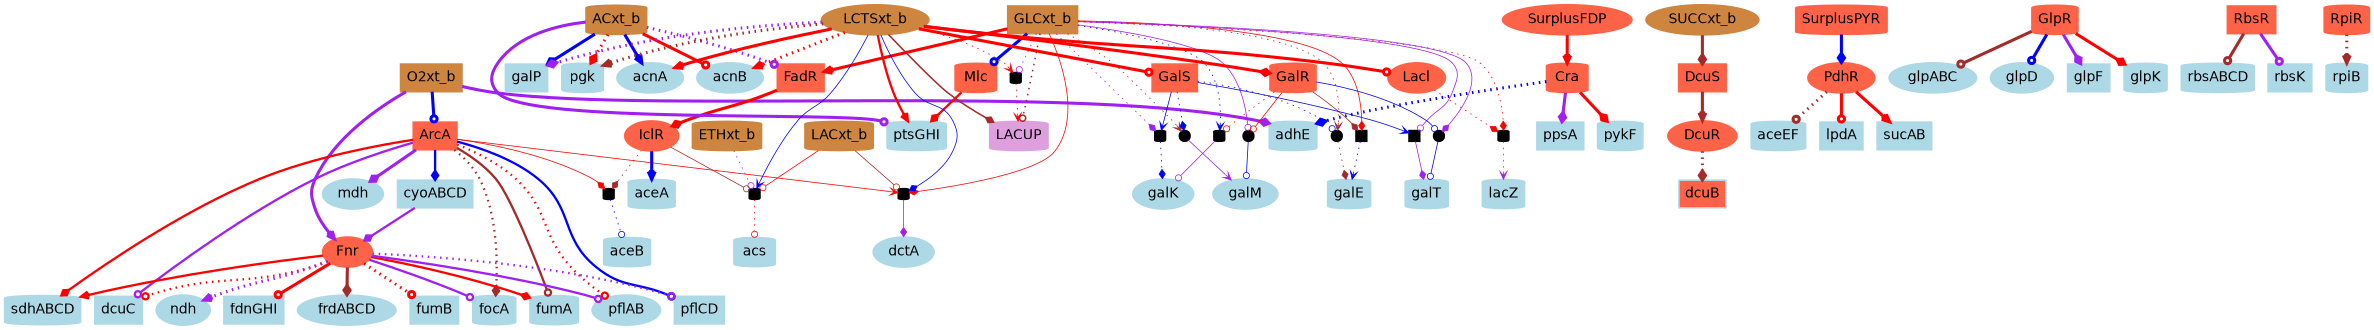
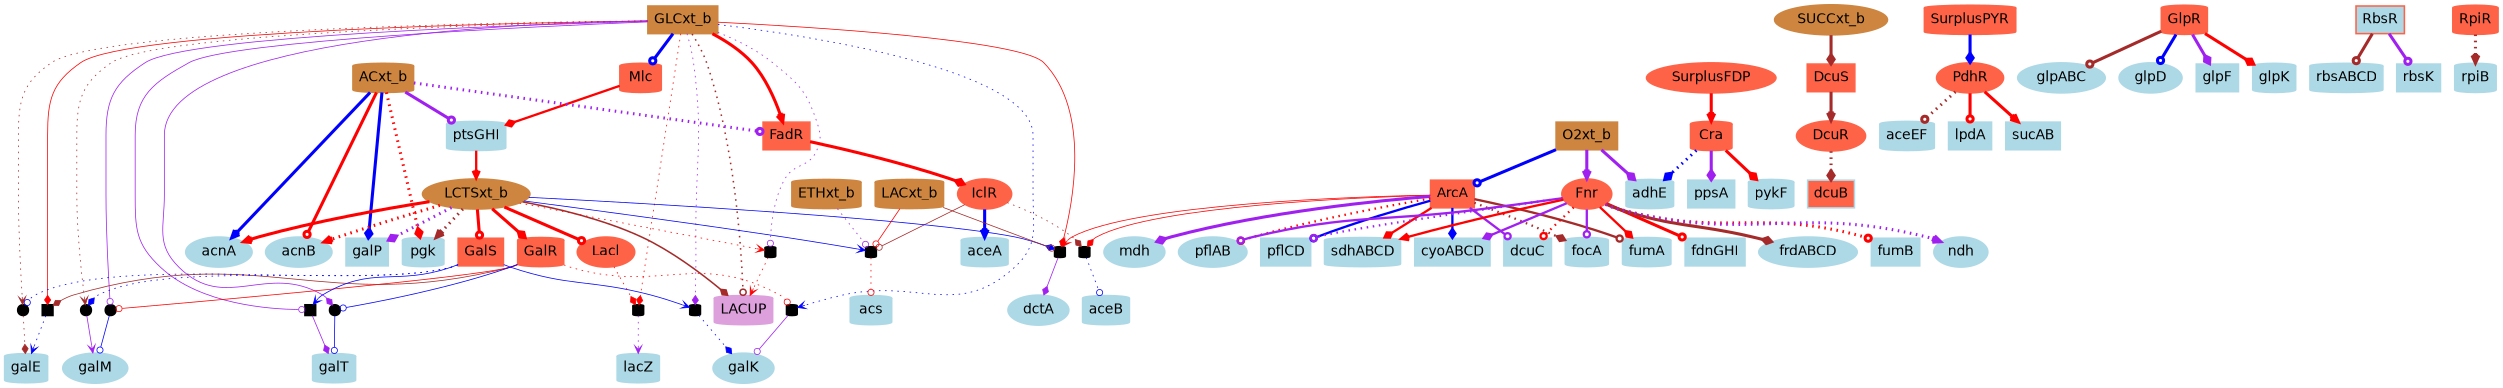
(2252, 20) -> (2380, 20)
(888, 76) -> (476, 161)
(393, 222) -> (1530, 219)
